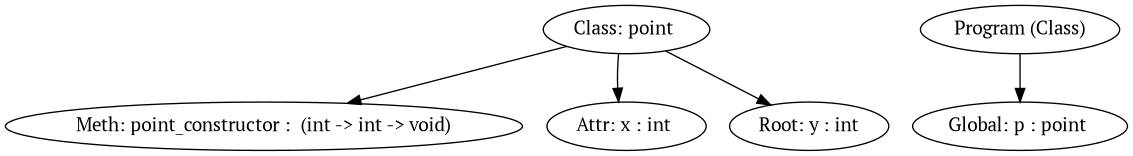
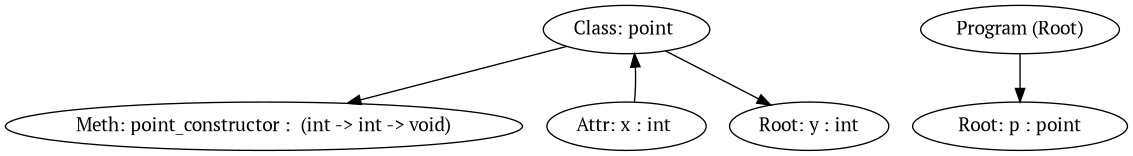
(1020, 30) -> (1020, 30)
(618, 71) -> (636, 84)
(1020, 126) -> (1020, 126)
